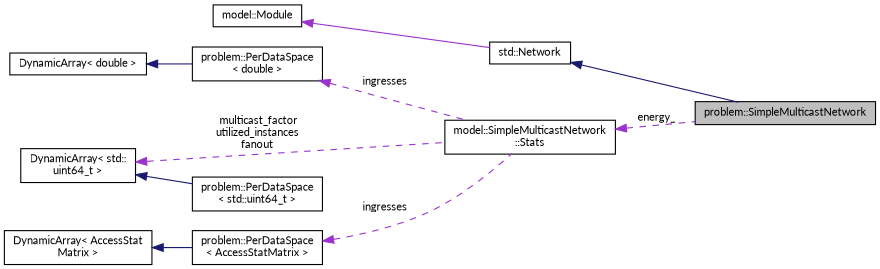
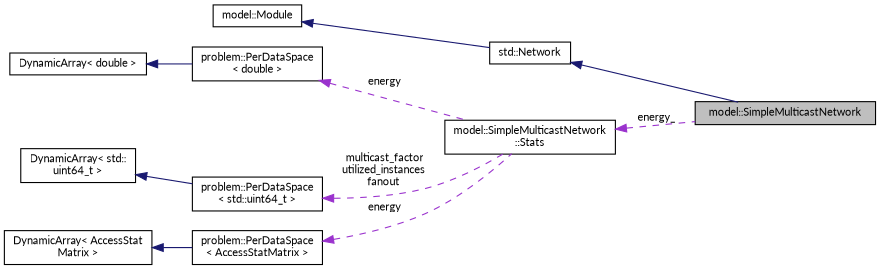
(401, 35) -> (401, 35)
(384, 82) -> (384, 82)
(785, 113) -> (785, 113)
(296, 152) -> (422, 189)
(384, 208) -> (384, 208)
